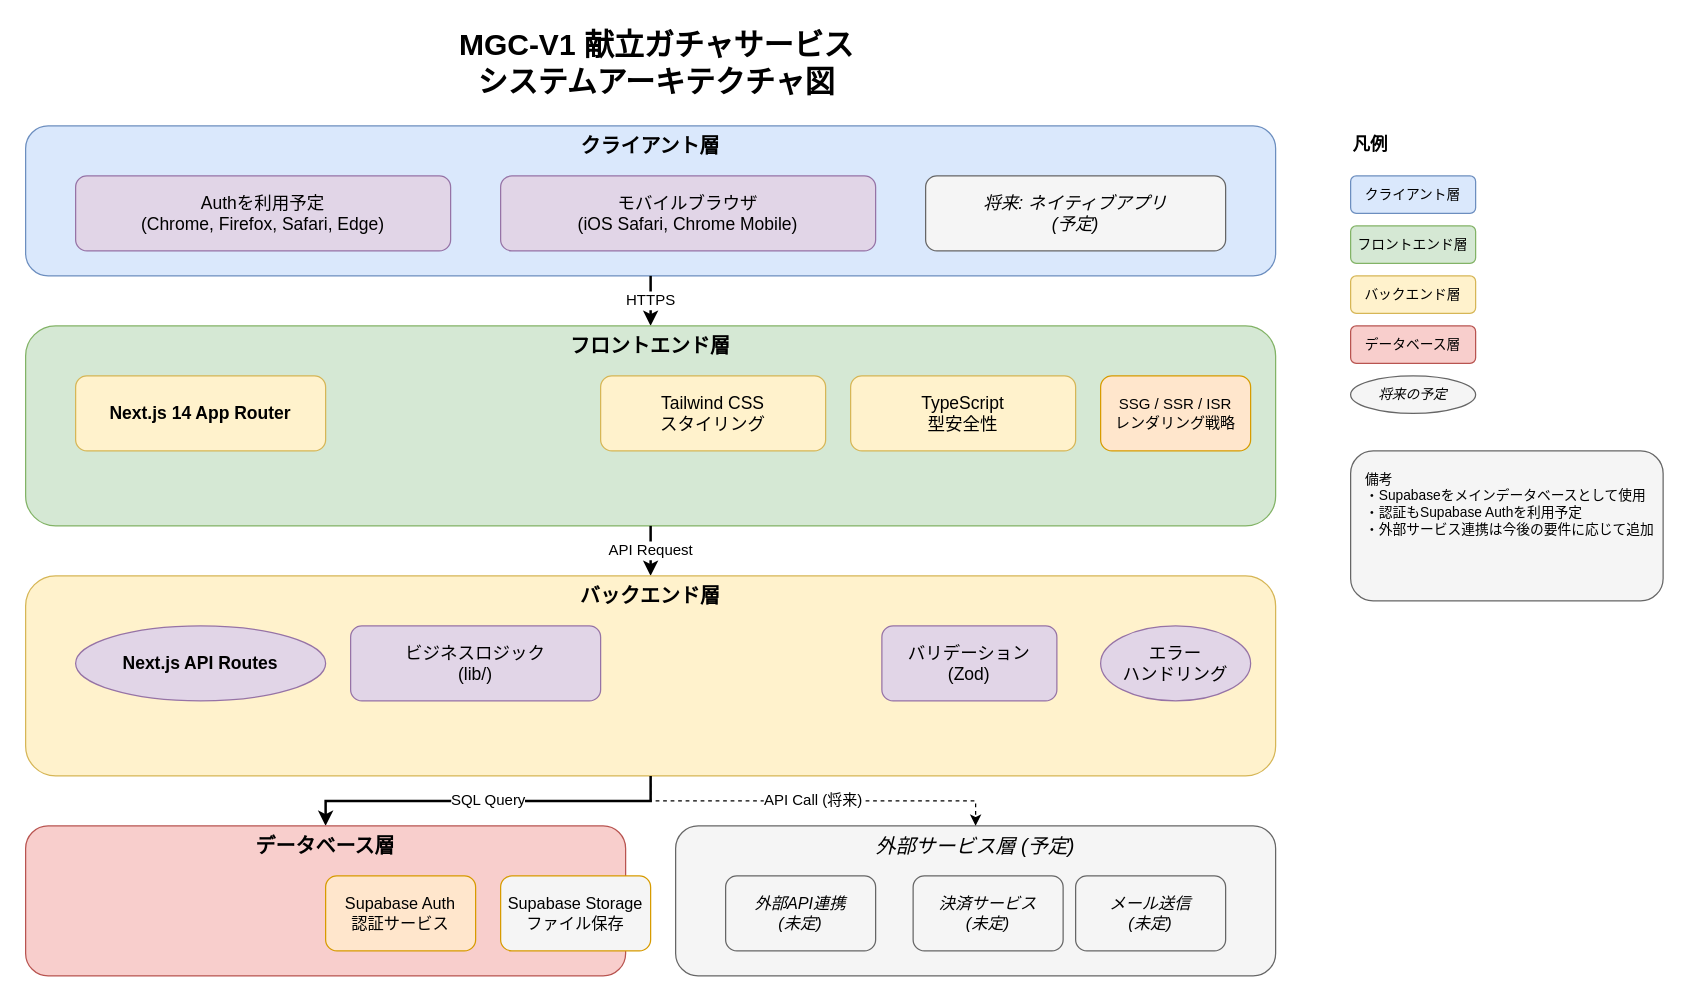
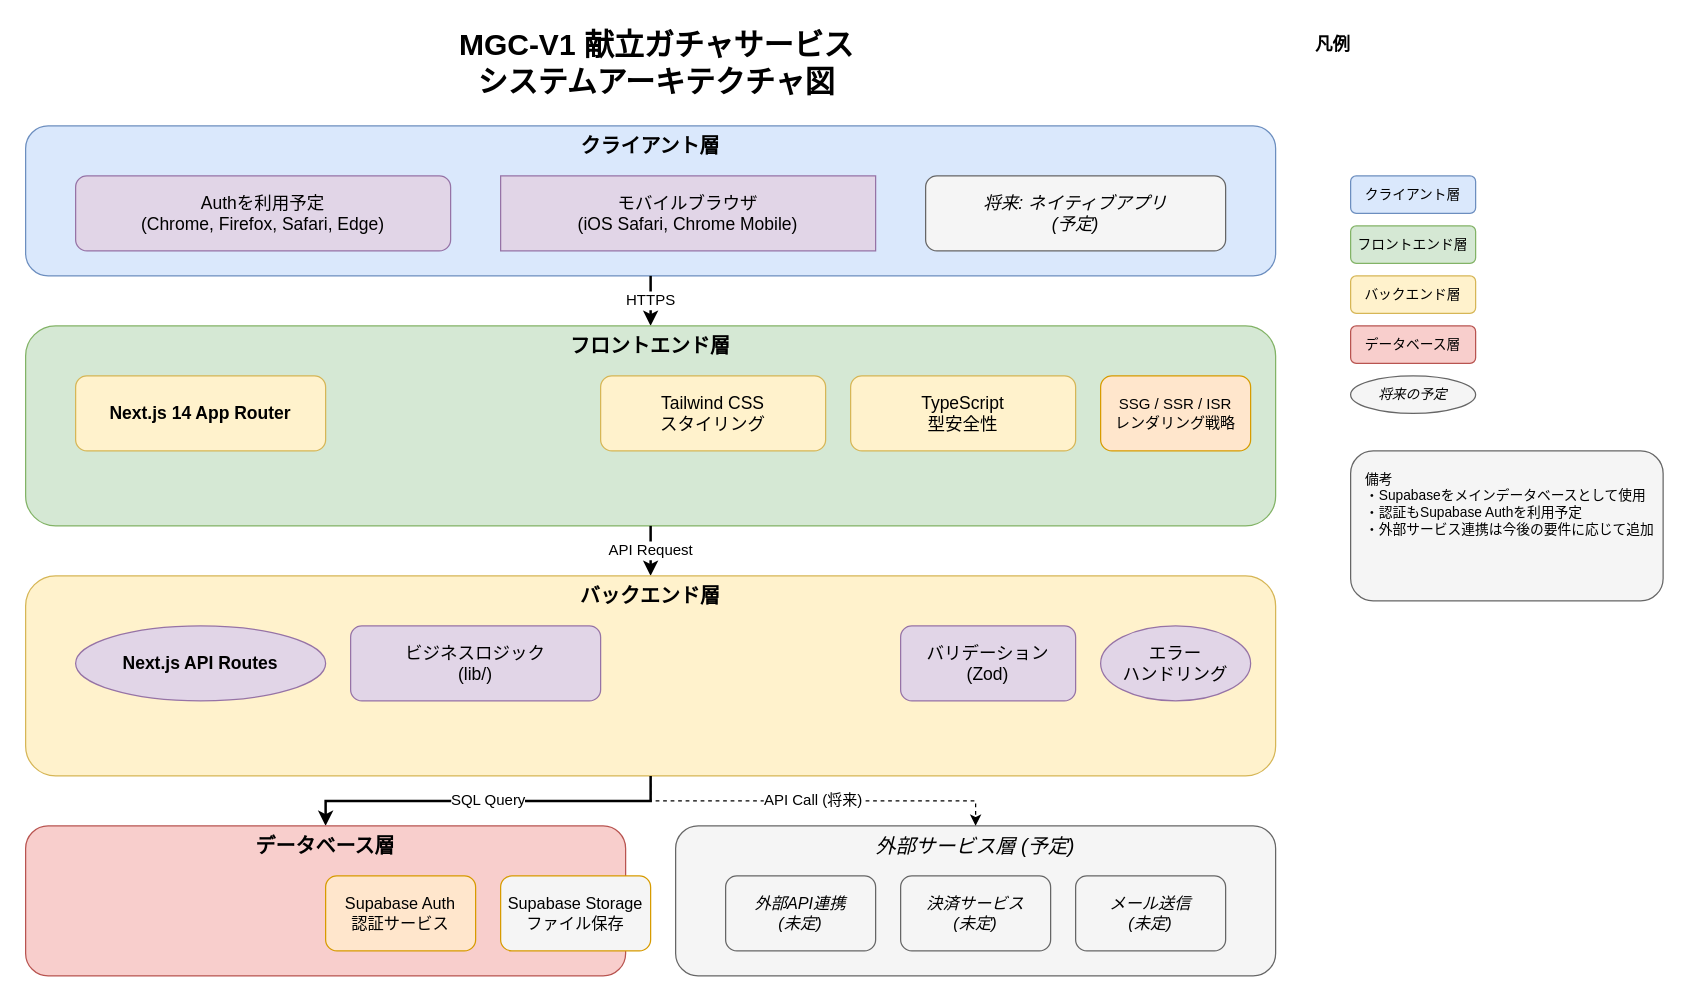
(1413, 144) -> (1376, 44)
(688, 213) -> (688, 213)
(969, 663) -> (988, 663)
(988, 913) -> (976, 913)
